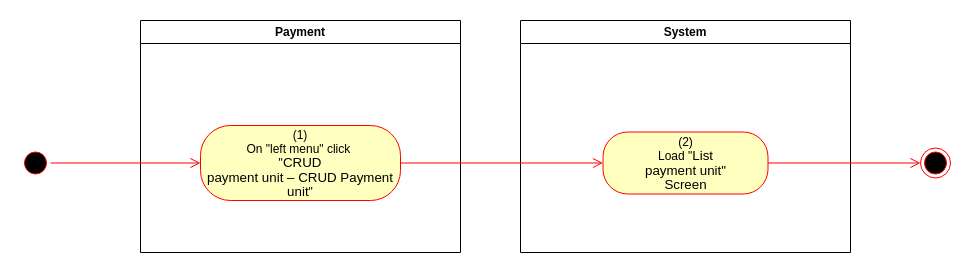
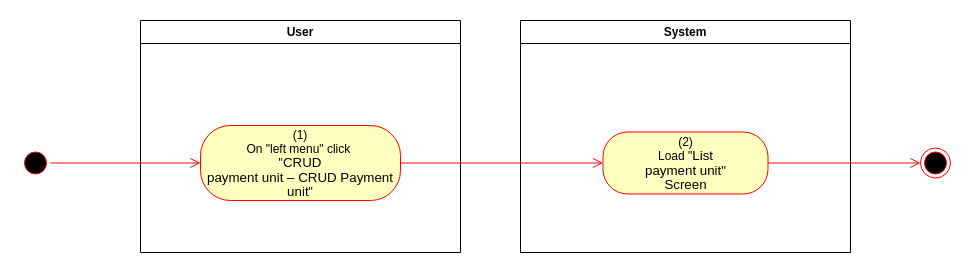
(301, 33) -> (301, 33)
